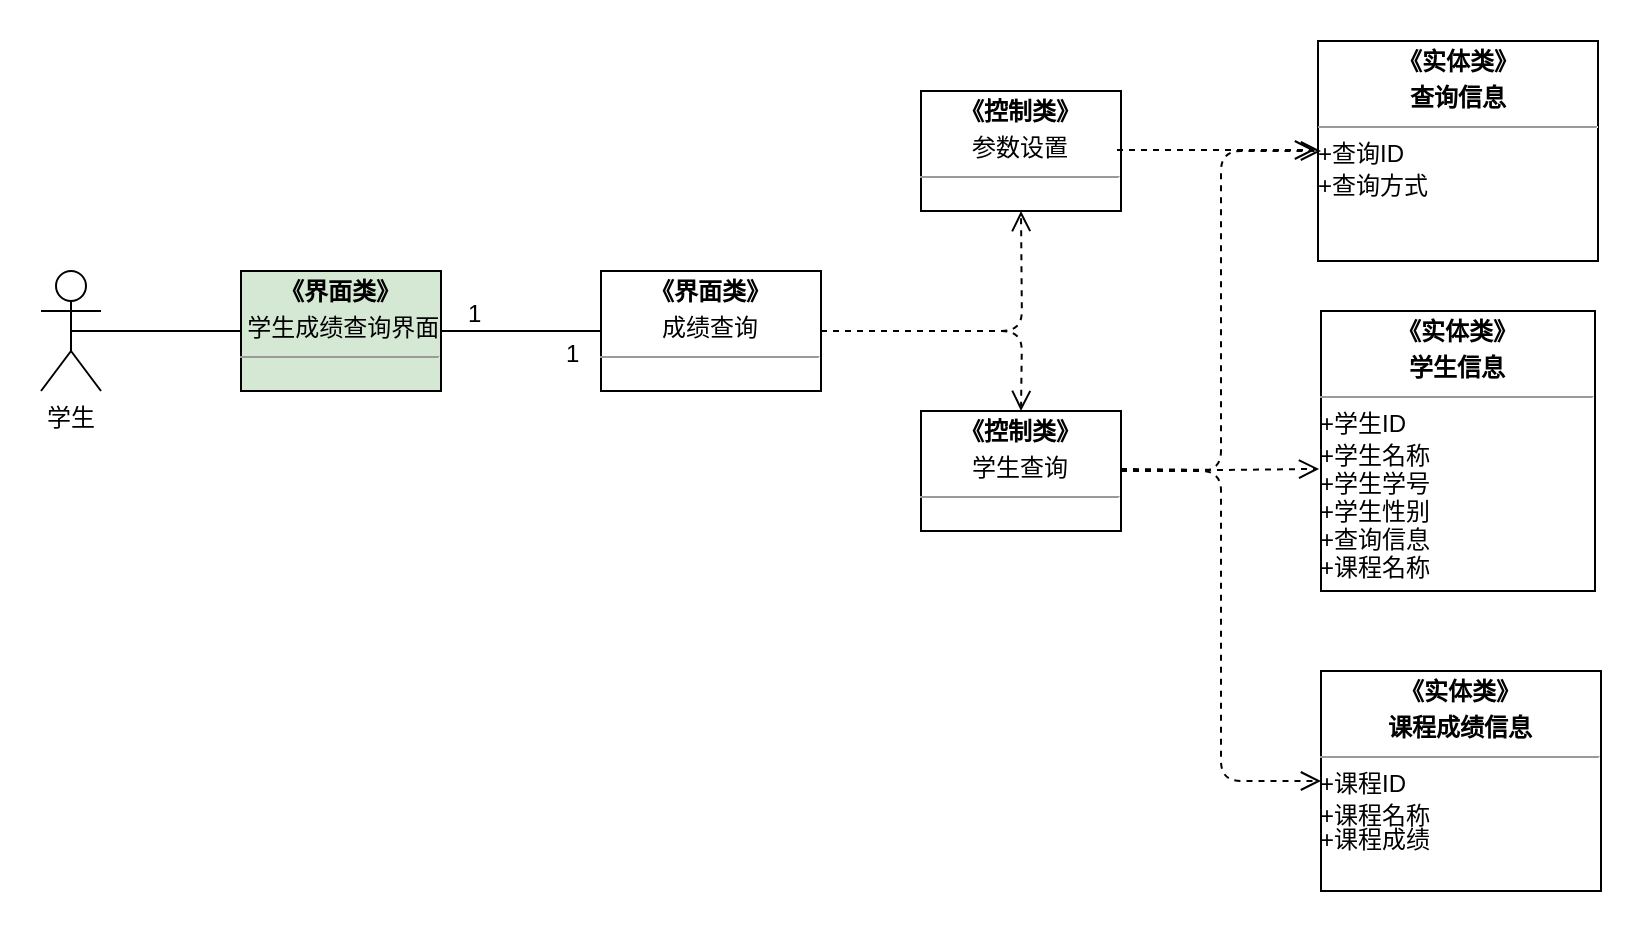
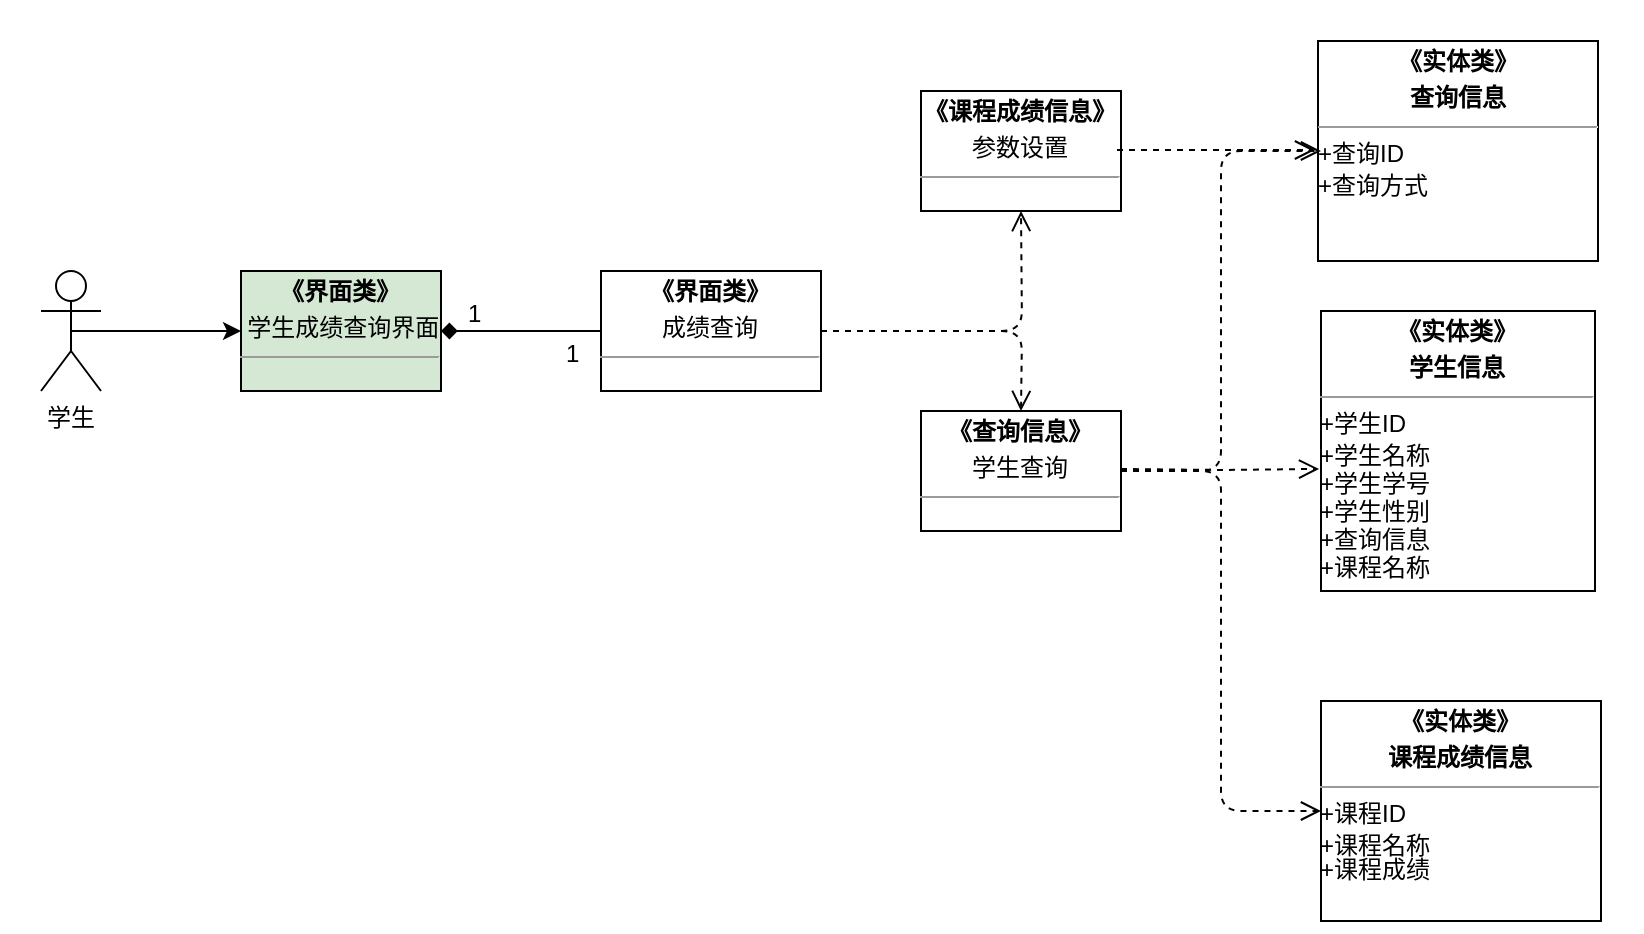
(981, 120) -> (1017, 120)
(231, 331) -> (226, 331)
(449, 331) -> (457, 331)
(981, 440) -> (993, 440)
(1461, 781) -> (1461, 811)
